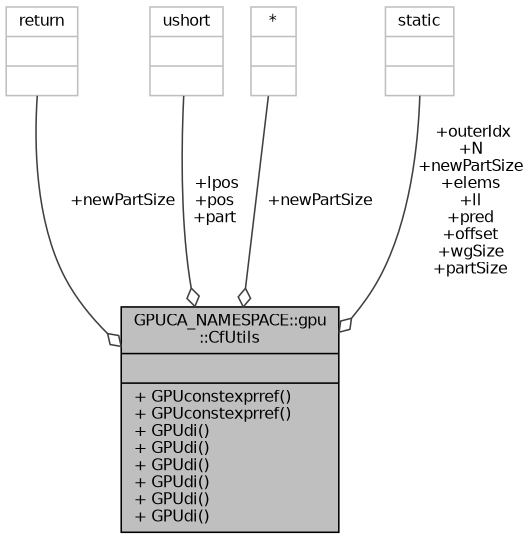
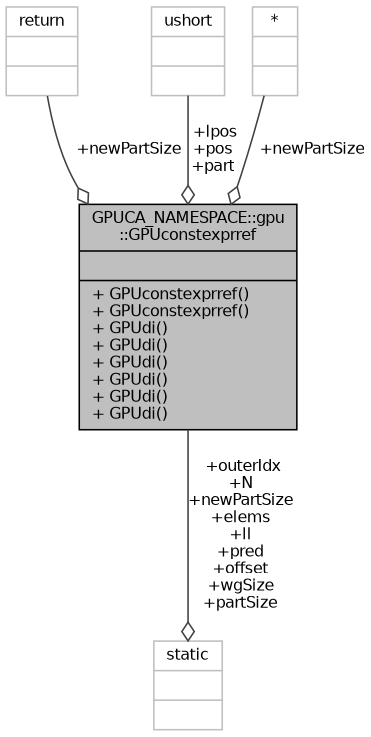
(404, 213) -> (188, 526)
(230, 338) -> (188, 235)
